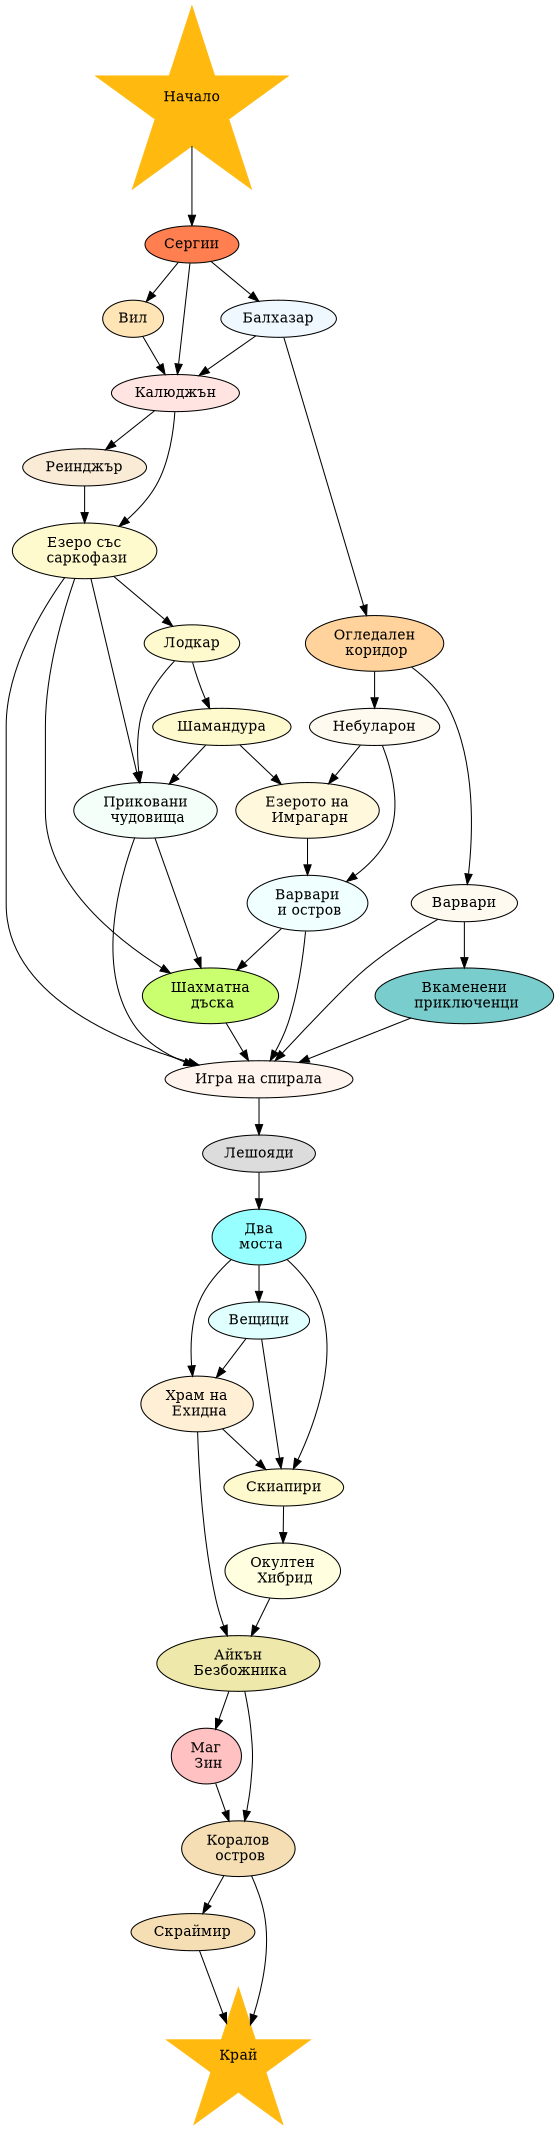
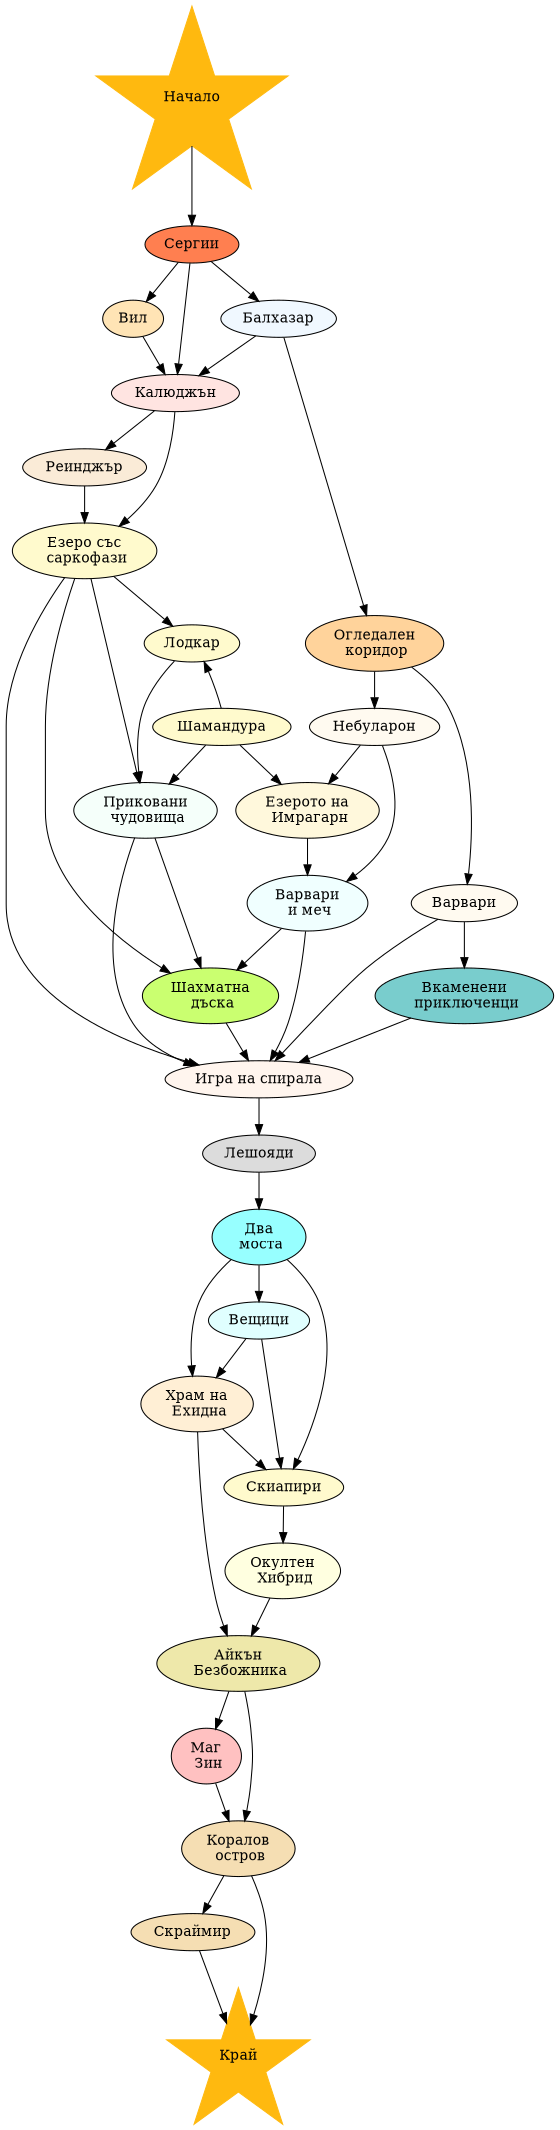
(198, 681) -> (215, 690)
(308, 903) -> (308, 903)
